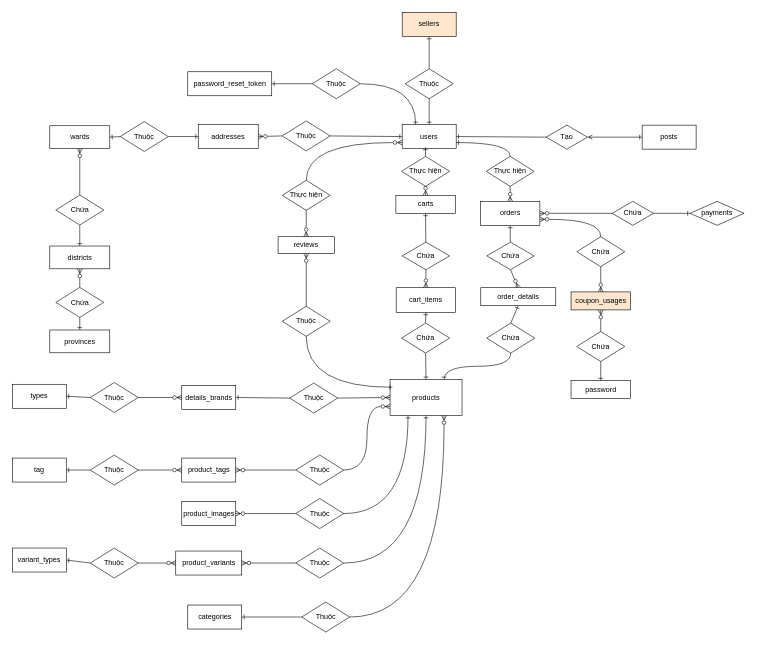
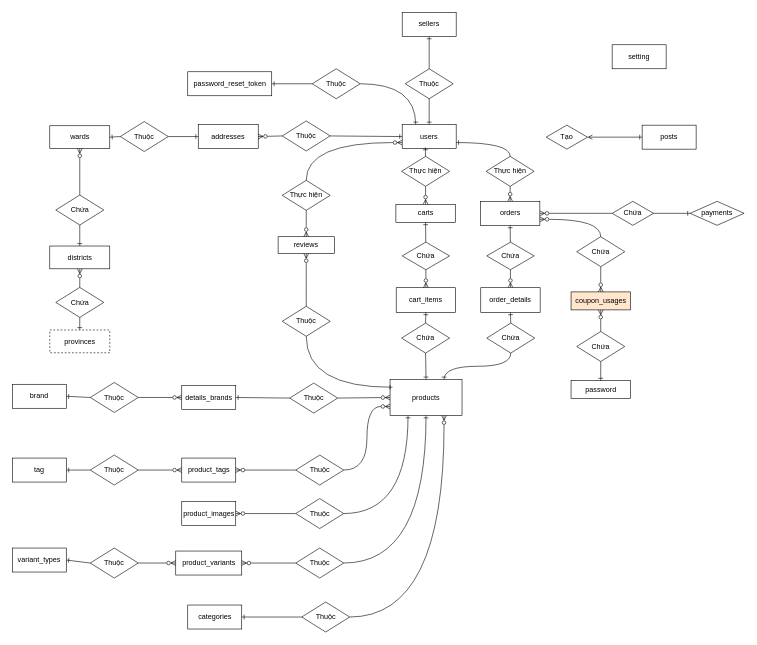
(429, 24) -> (429, 24)
none -> (639, 57)
(478, 137) -> none
(426, 204) -> (426, 213)
(518, 297) -> (511, 300)
(80, 341) -> (80, 341)
(39, 396) -> (39, 396)
